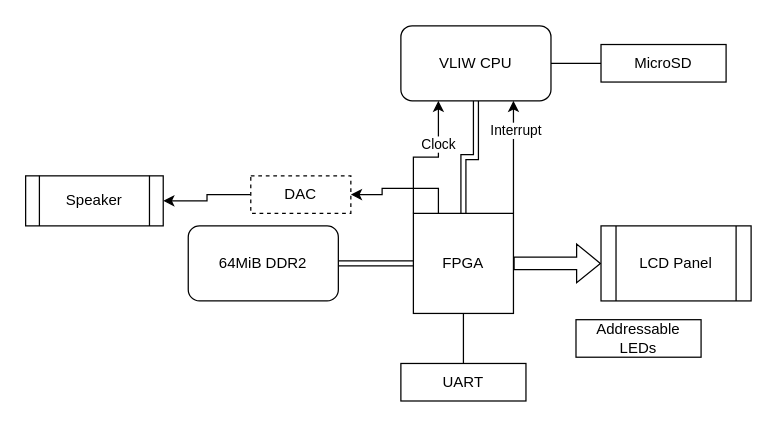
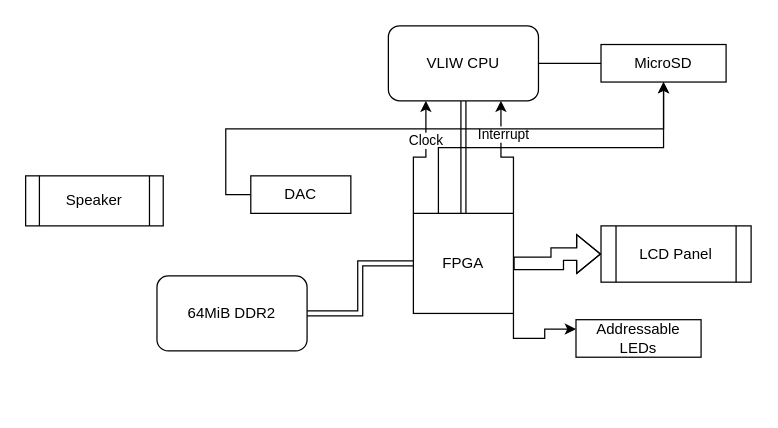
(476, 63) -> (463, 63)
(397, 188) -> (559, 148)
(301, 194) -> (301, 194)
(203, 201) -> (410, 129)
(263, 263) -> (232, 313)
(676, 263) -> (676, 254)
(463, 338) -> none
none -> (532, 338)
(463, 382) -> none
